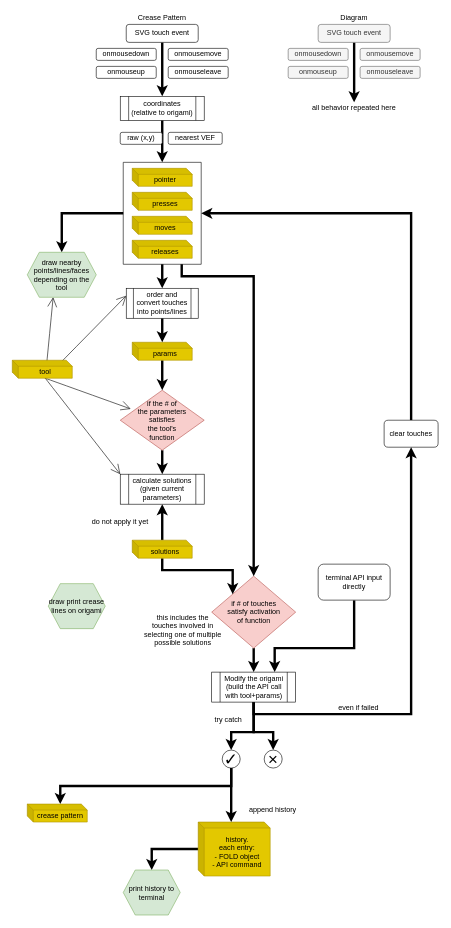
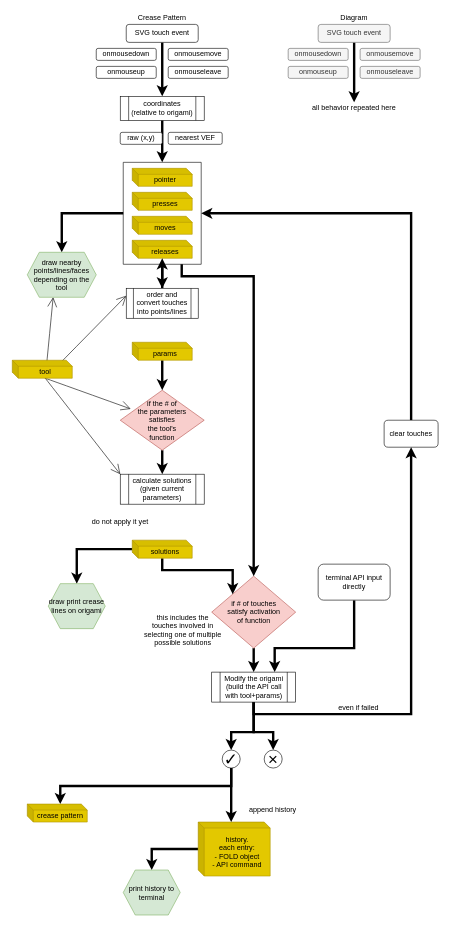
(162, 327) -> (162, 287)
(162, 526) -> (91, 549)
(228, 720) -> none
